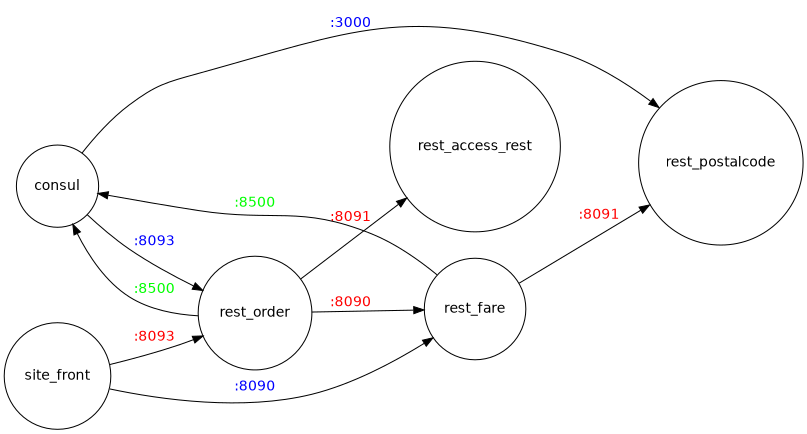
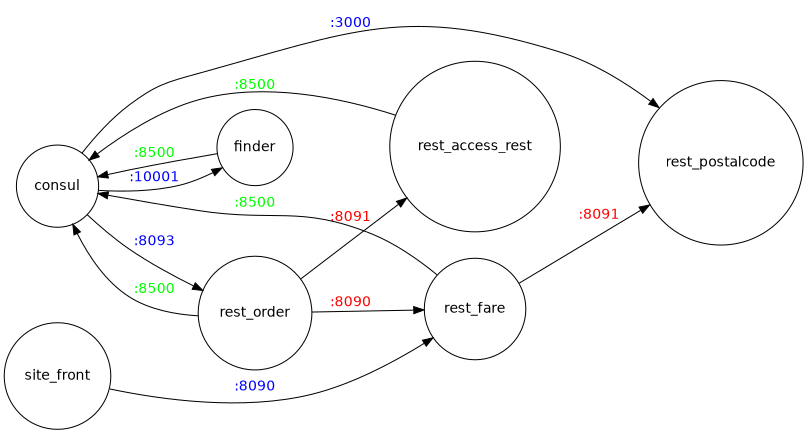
none -> (241, 93)
none -> (255, 148)
(152, 353) -> none
